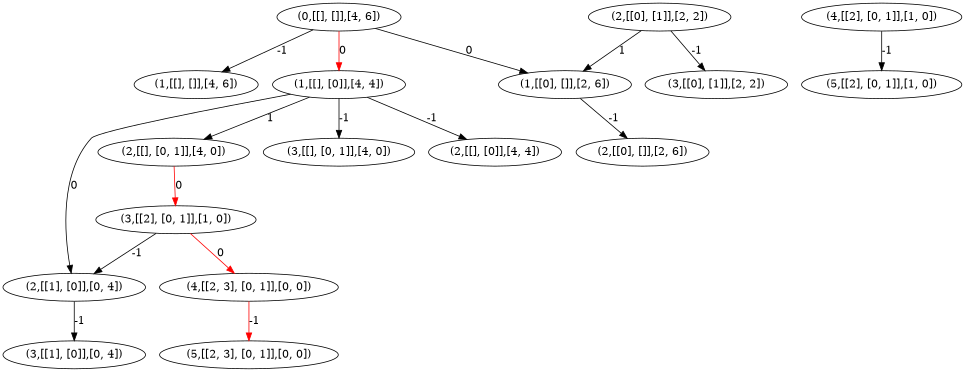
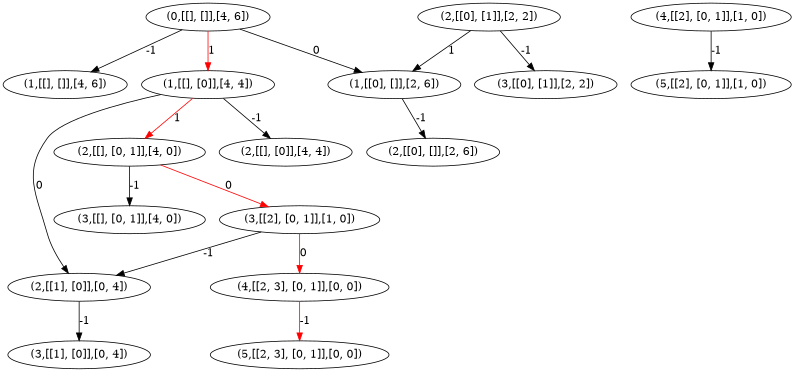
(343, 51) -> (212, 51)
(339, 115) -> (130, 182)
(260, 117) -> (172, 116)
